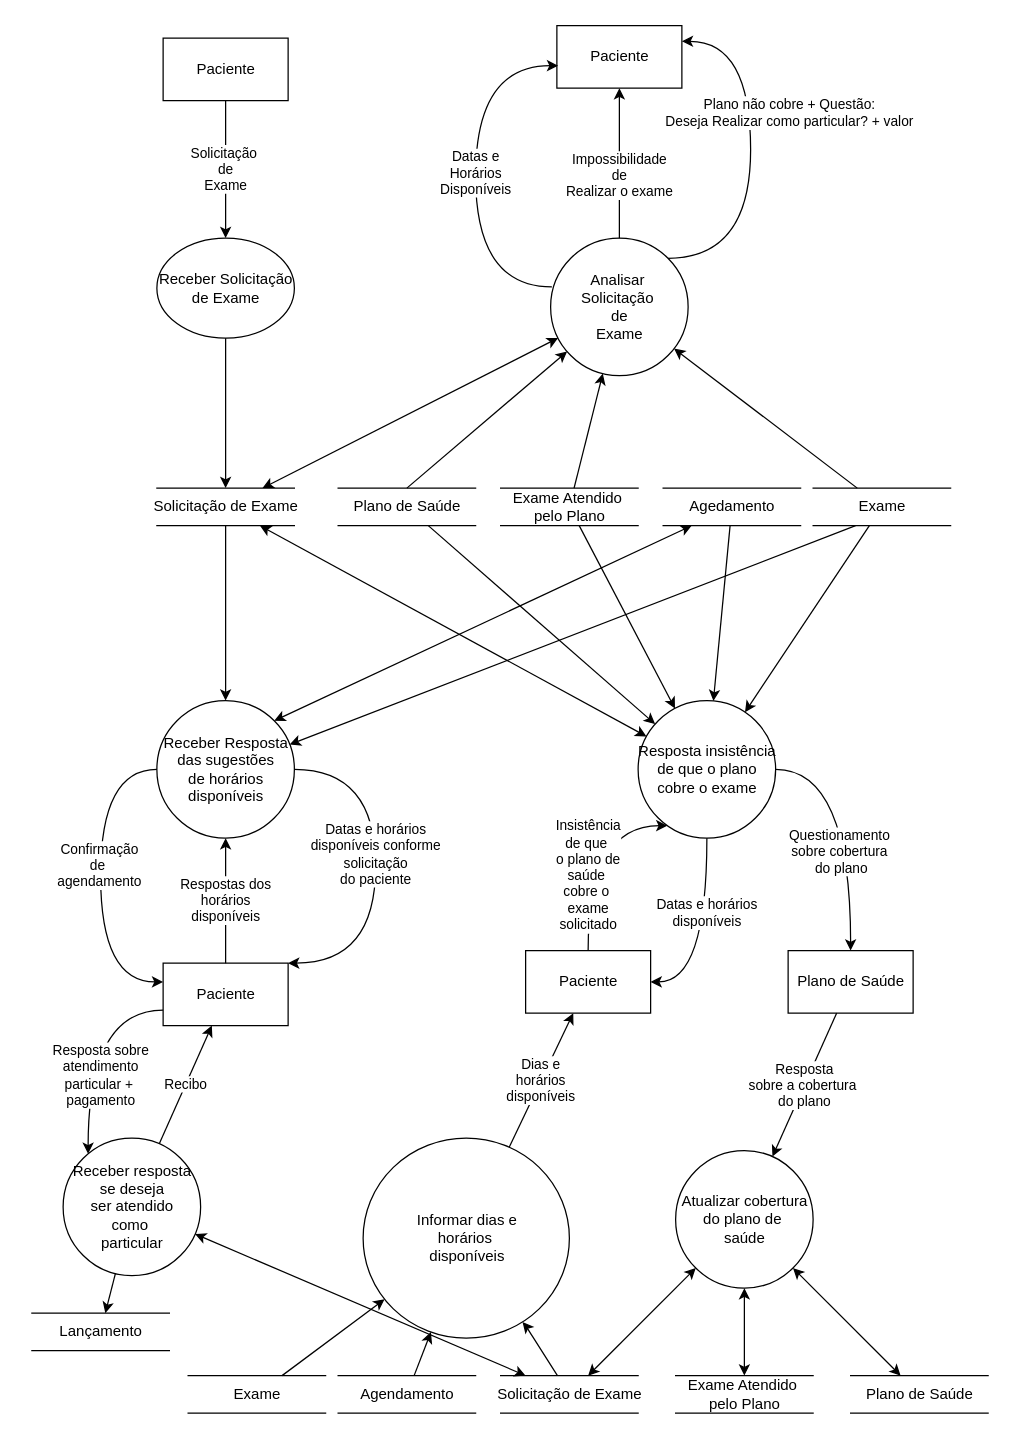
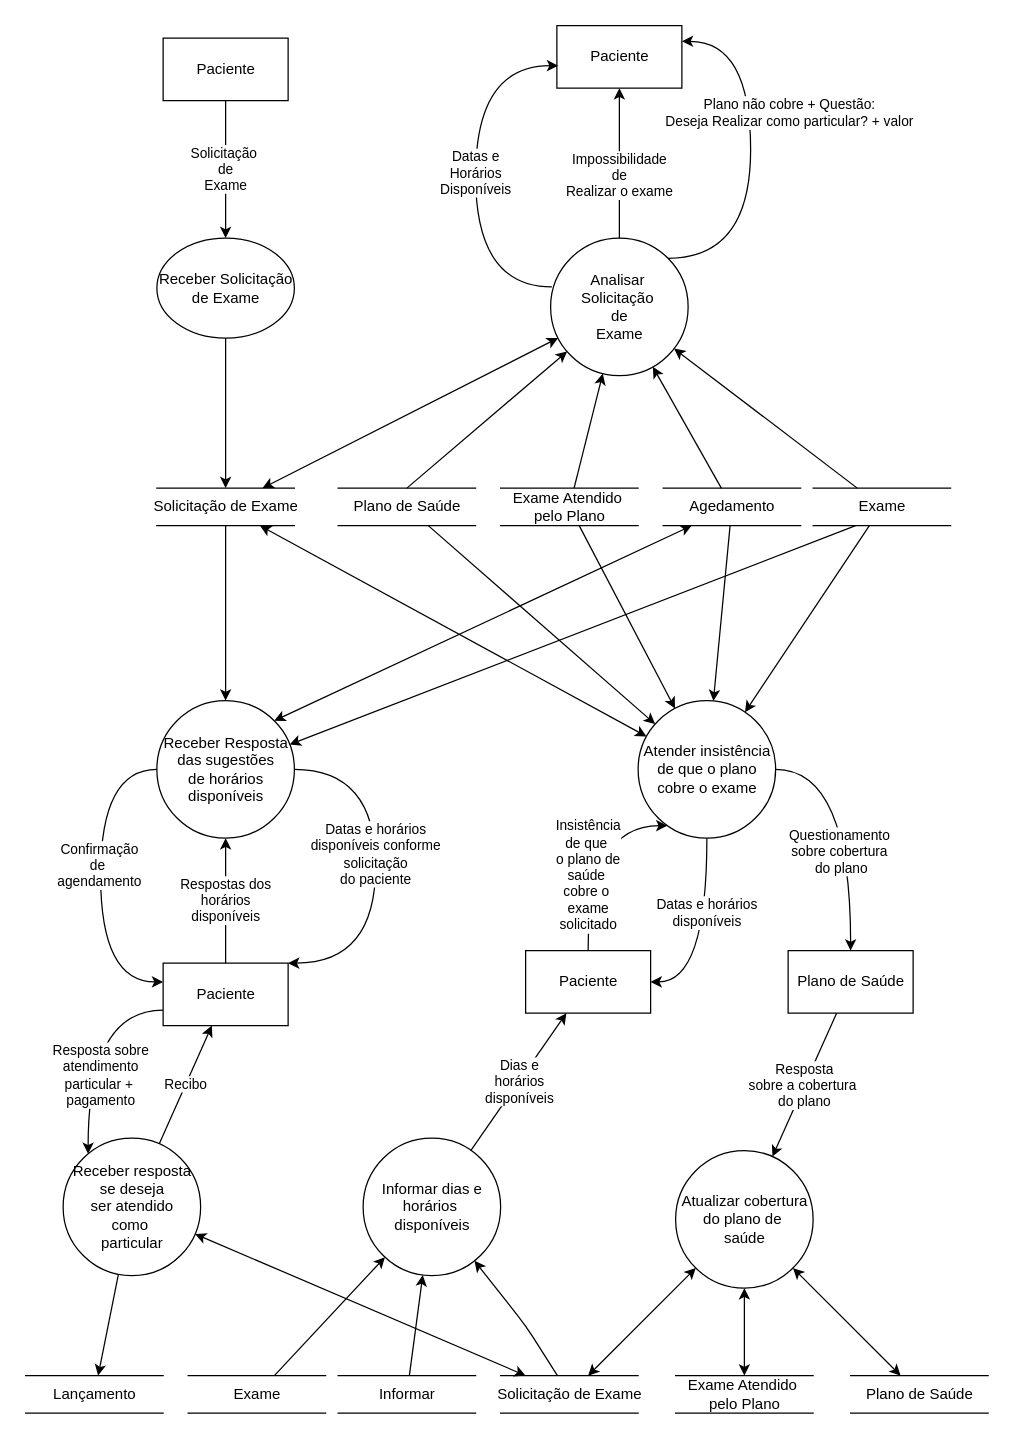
none -> (688, 430)
(708, 769) -> (708, 769)
(466, 1238) -> (432, 1207)
(101, 1332) -> (94, 1394)
(408, 1394) -> (408, 1394)
